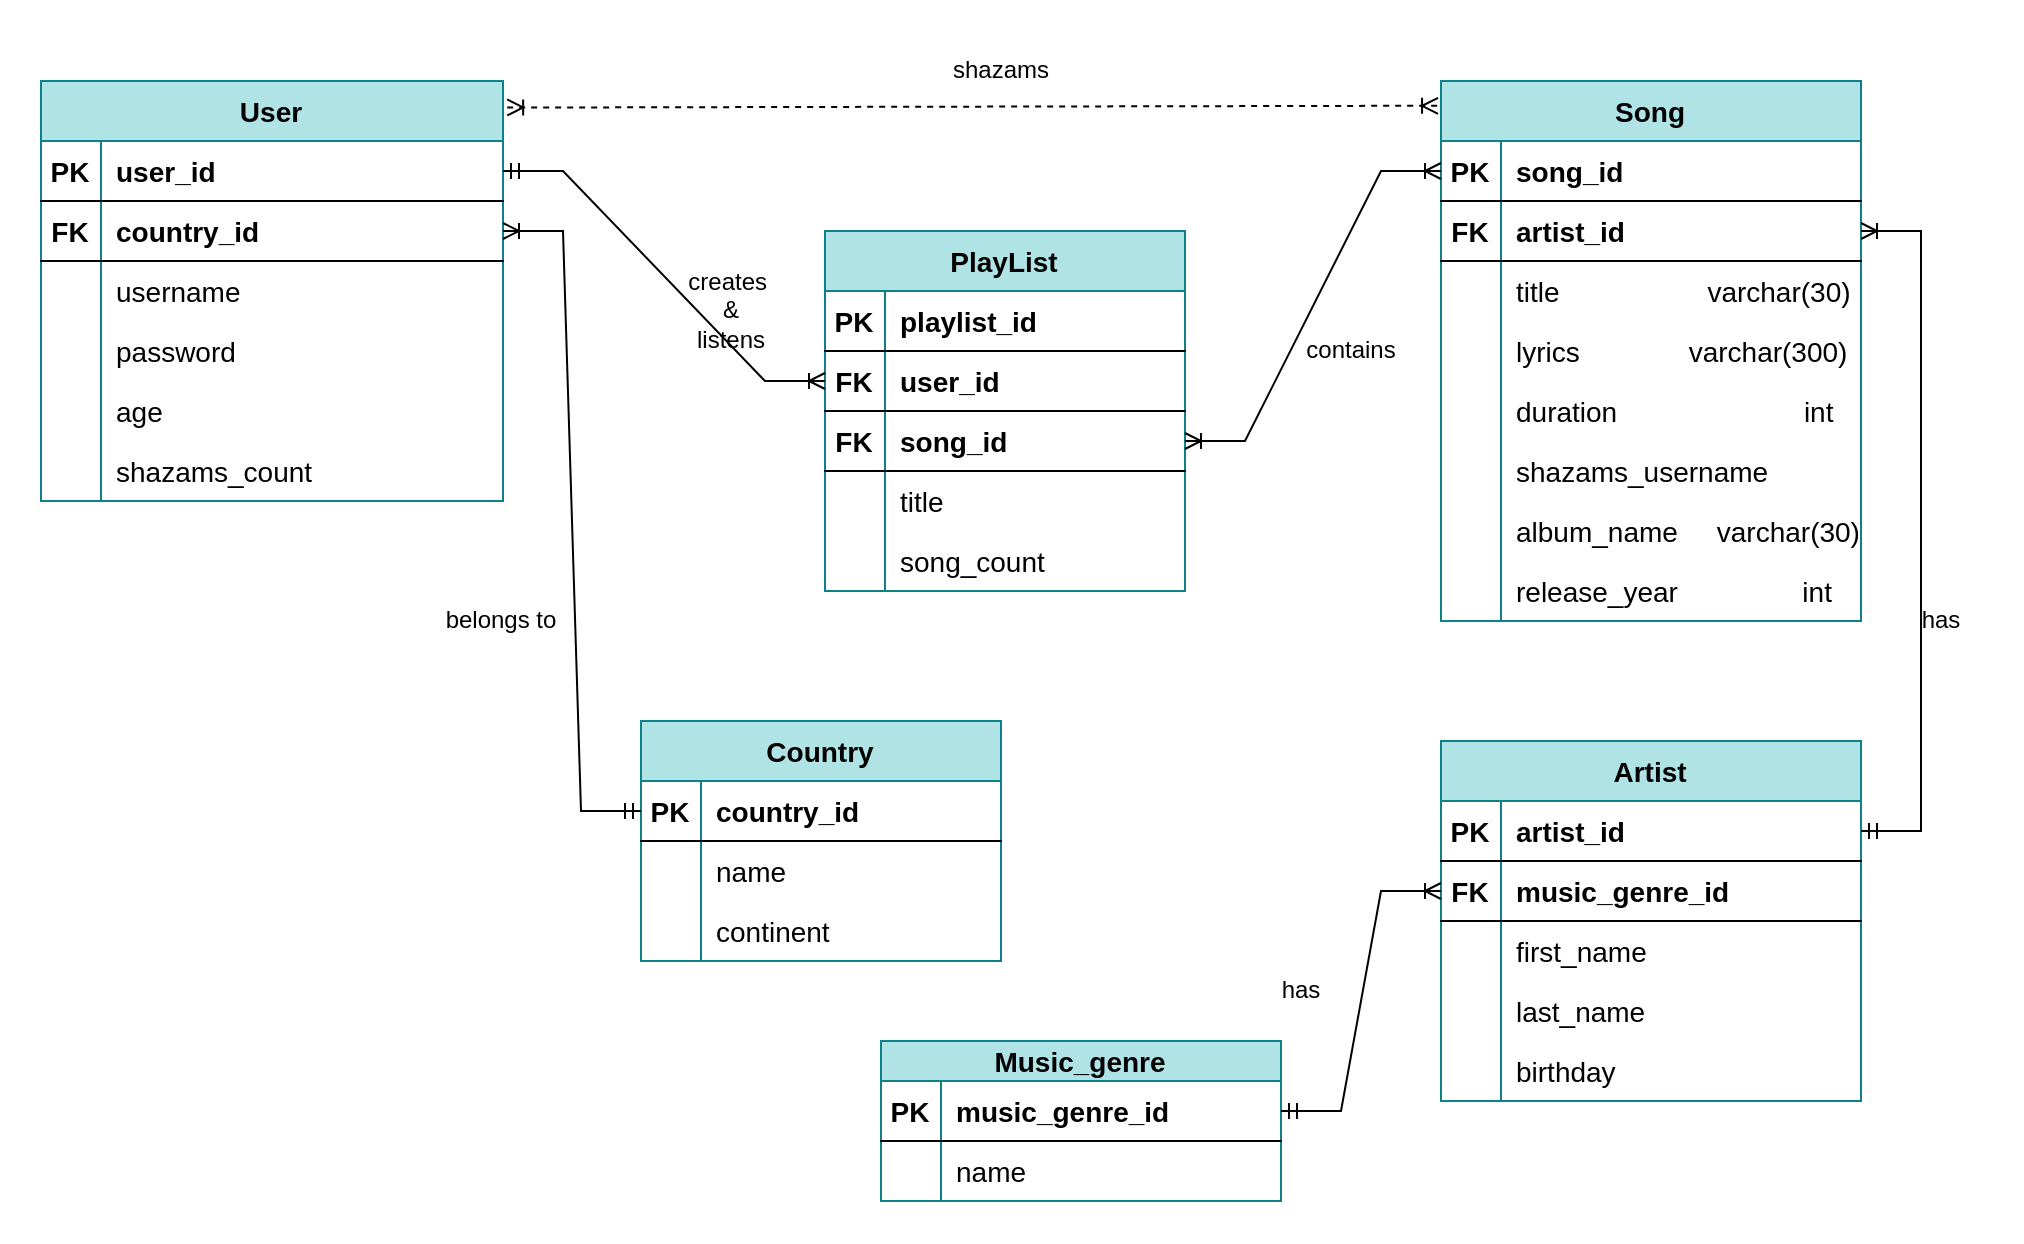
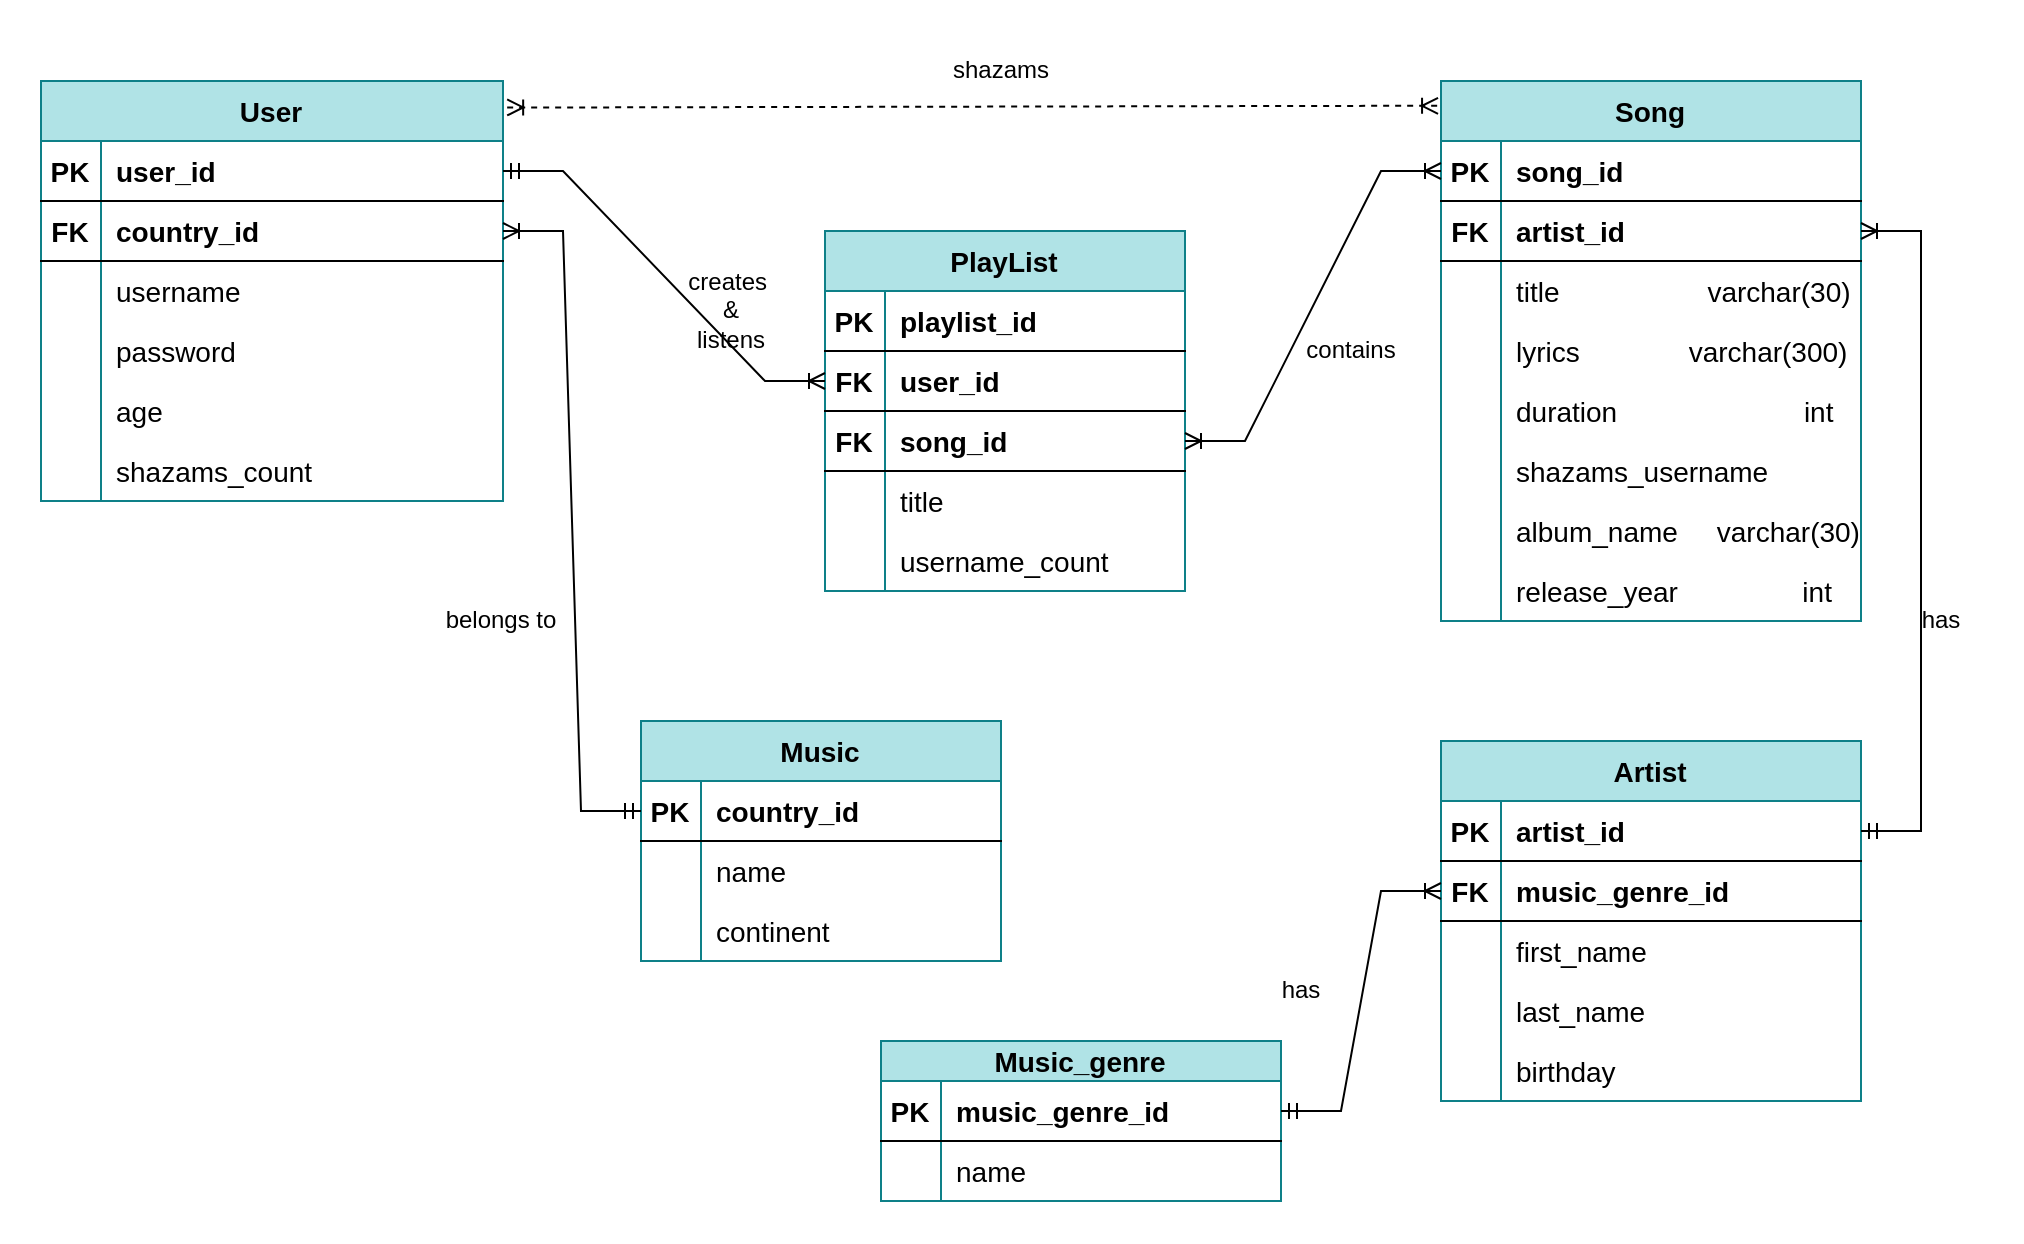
(978, 563) -> (1010, 563)
(820, 753) -> (820, 753)
